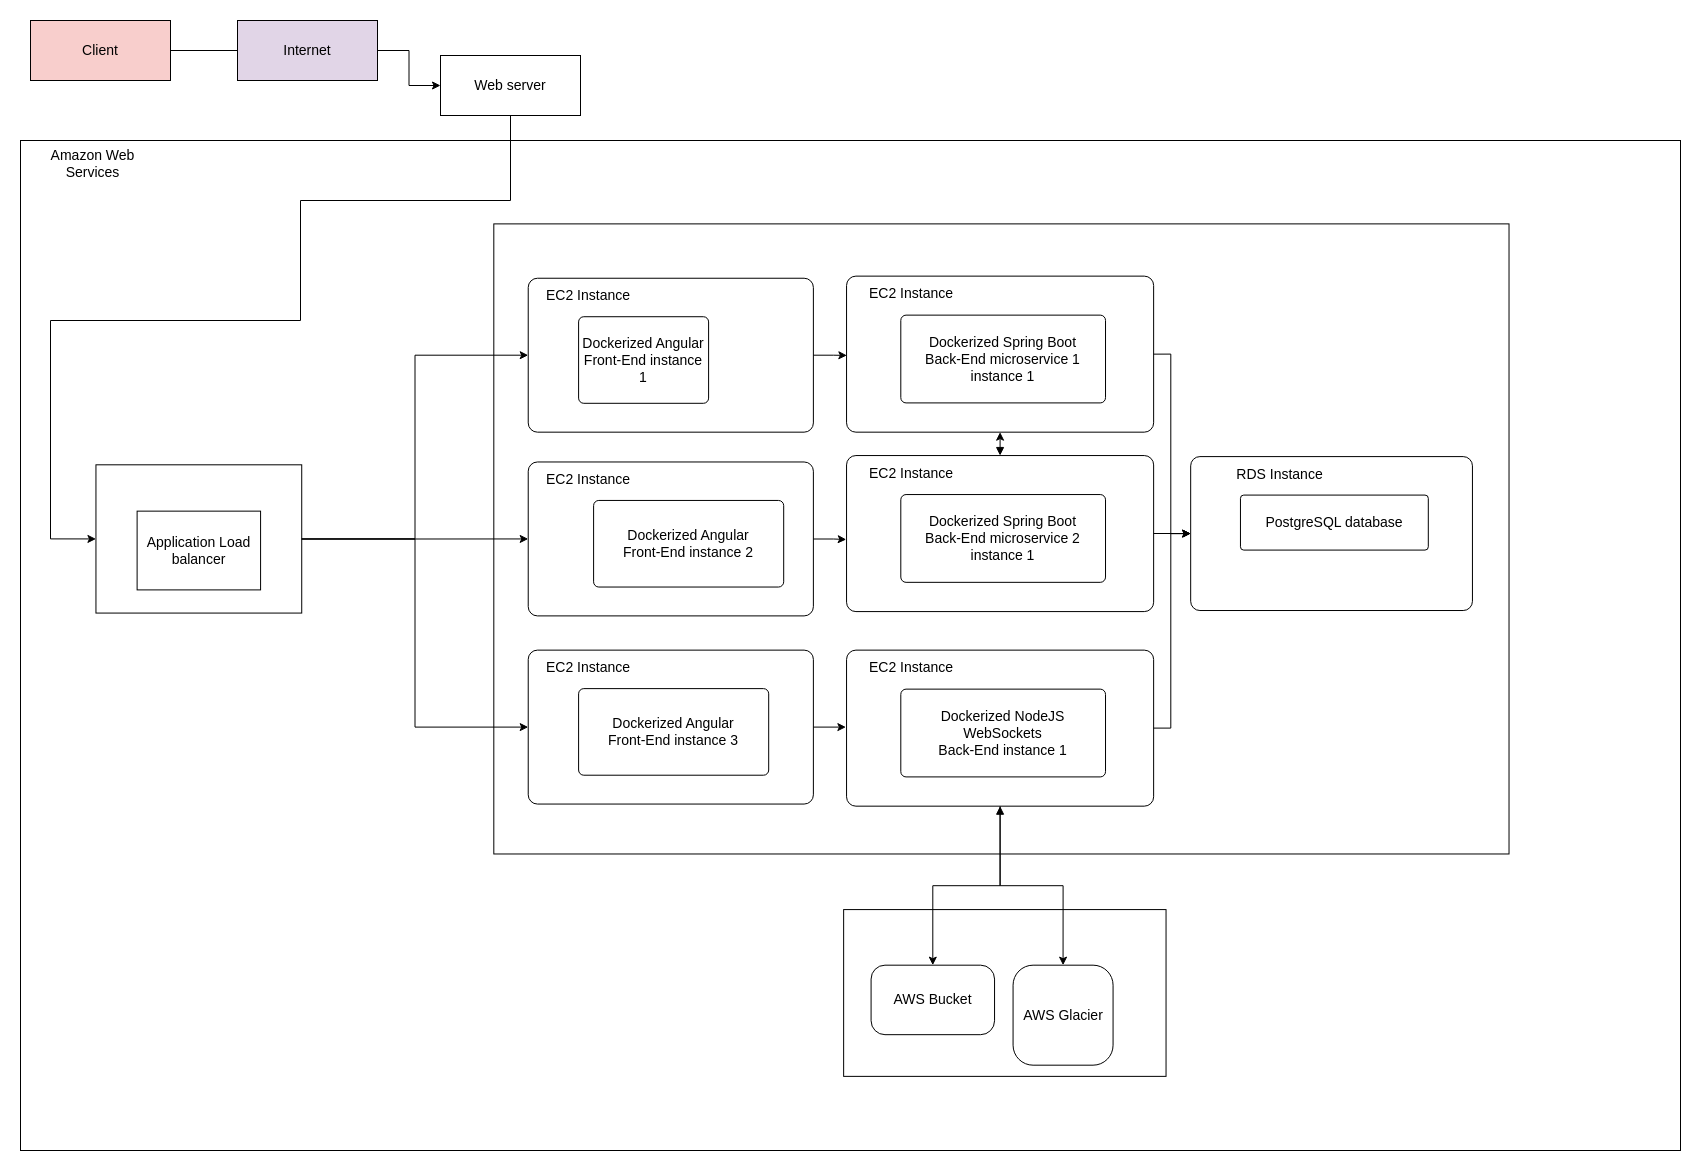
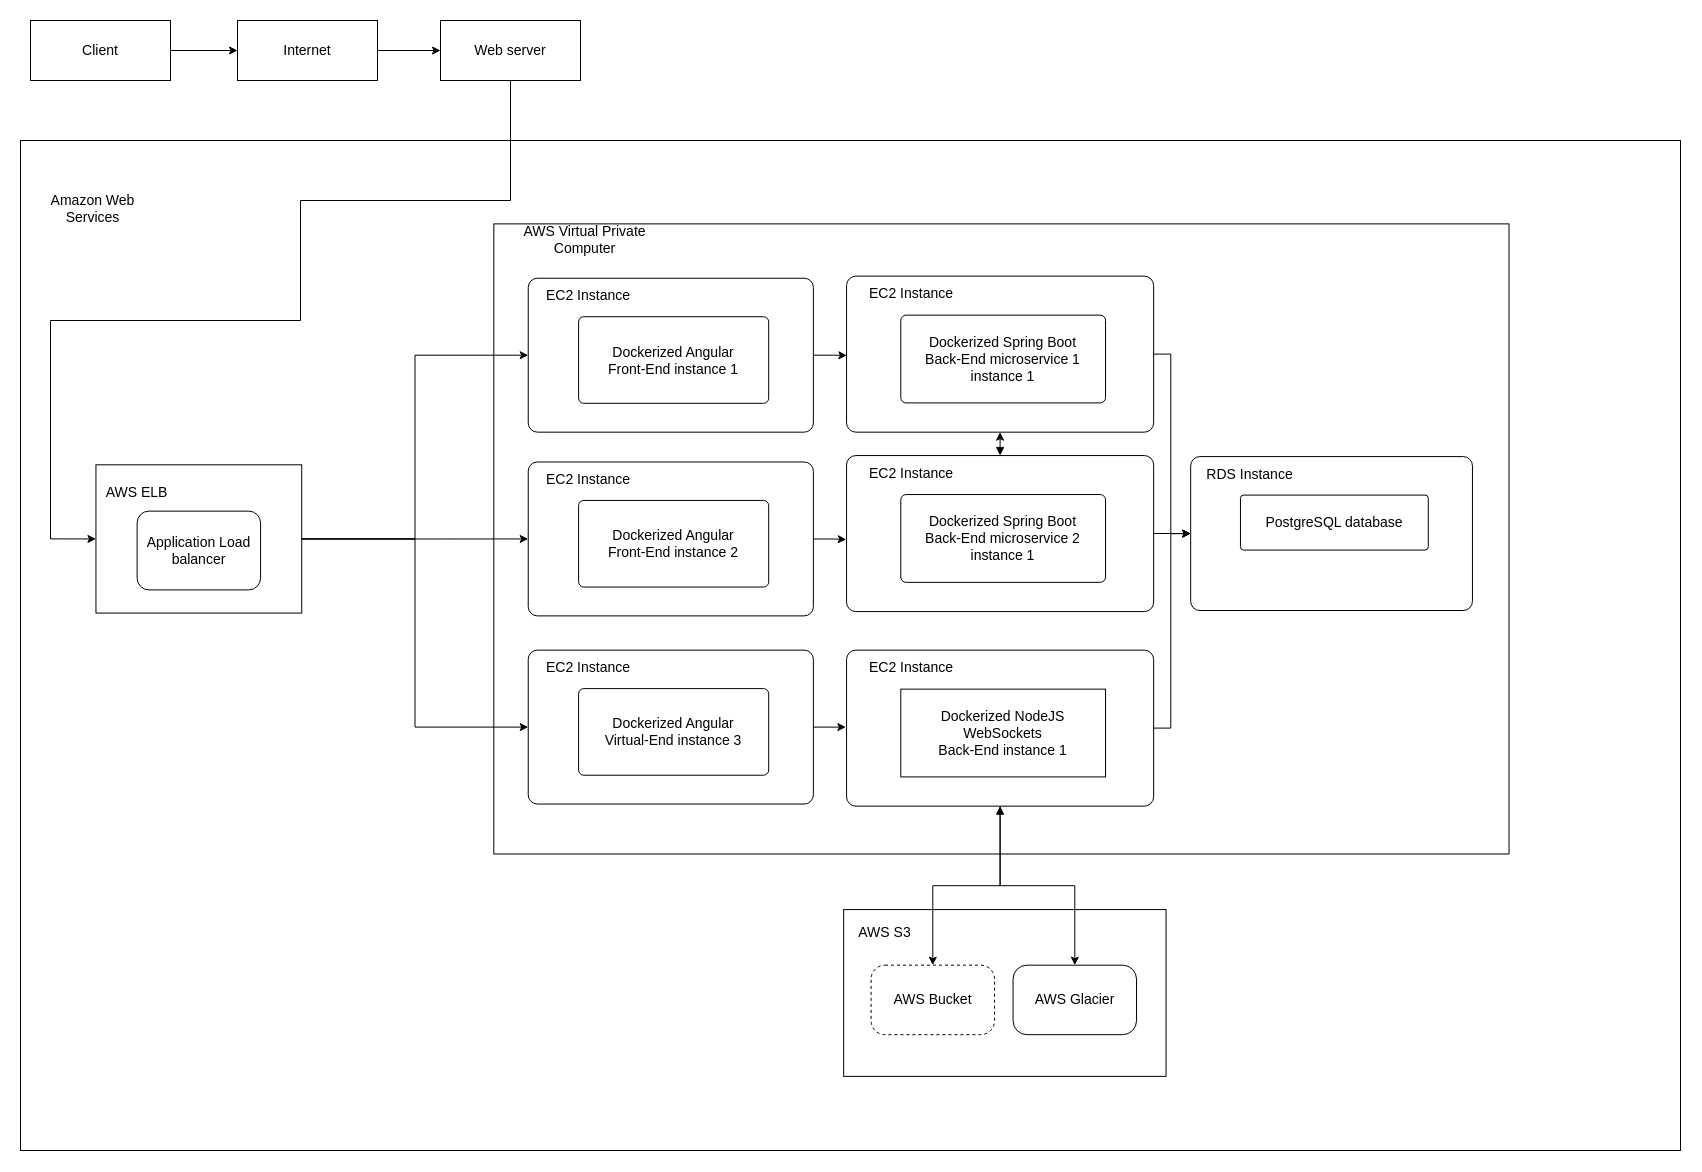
(101, 51) -> (101, 51)
(232, 51) -> (229, 51)
(308, 51) -> (308, 51)
(511, 86) -> (511, 51)
(93, 164) -> (93, 209)
none -> (585, 240)
(644, 360) -> (674, 360)
(1280, 474) -> (1250, 474)
none -> (137, 493)
(689, 544) -> (674, 544)
(199, 551) -> (199, 551)
(674, 732) -> (674, 732)
(1003, 733) -> (1003, 733)
none -> (885, 933)
(933, 1000) -> (933, 1000)
(1063, 1015) -> (1075, 1000)
